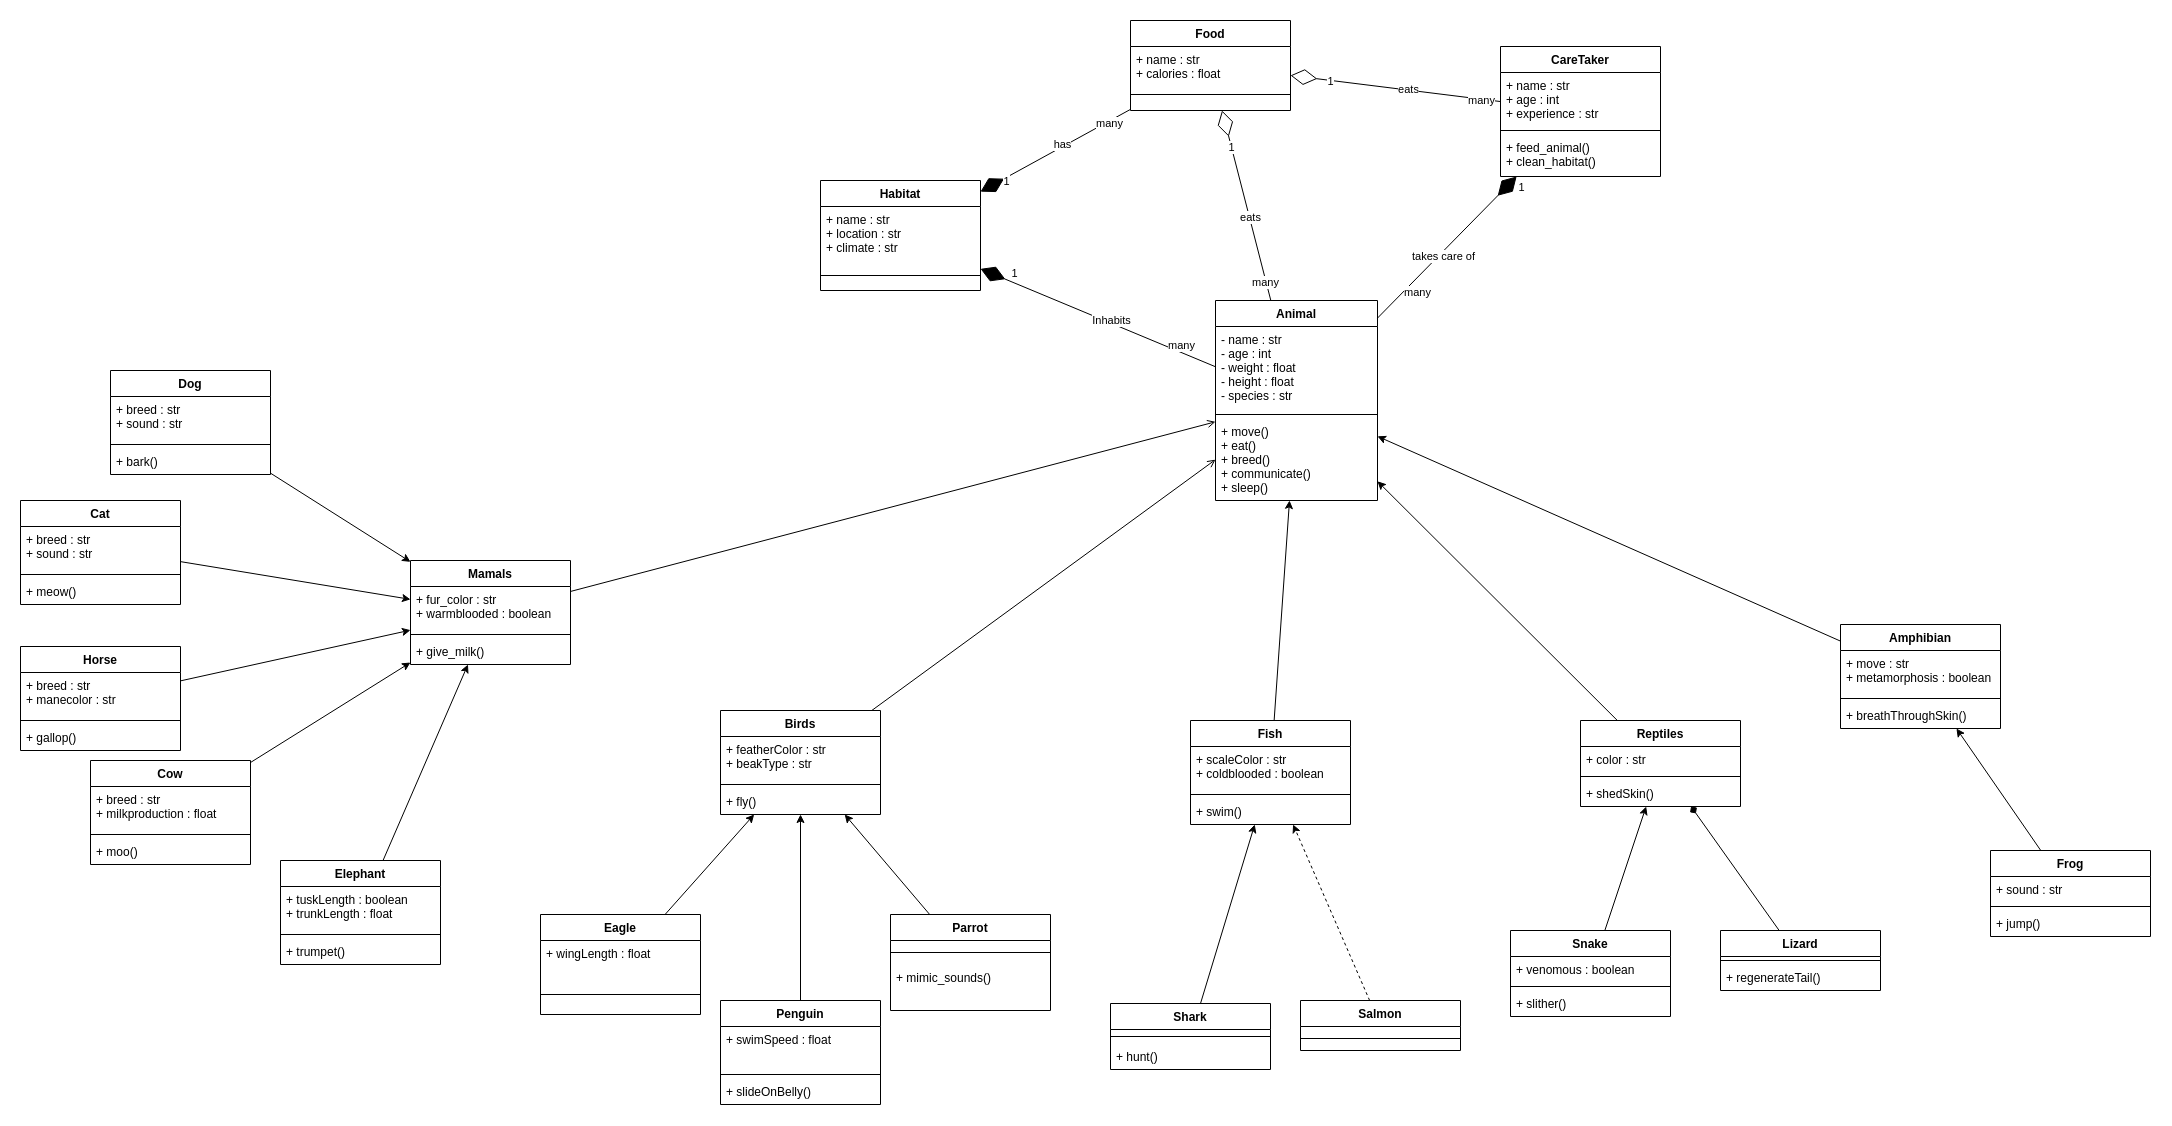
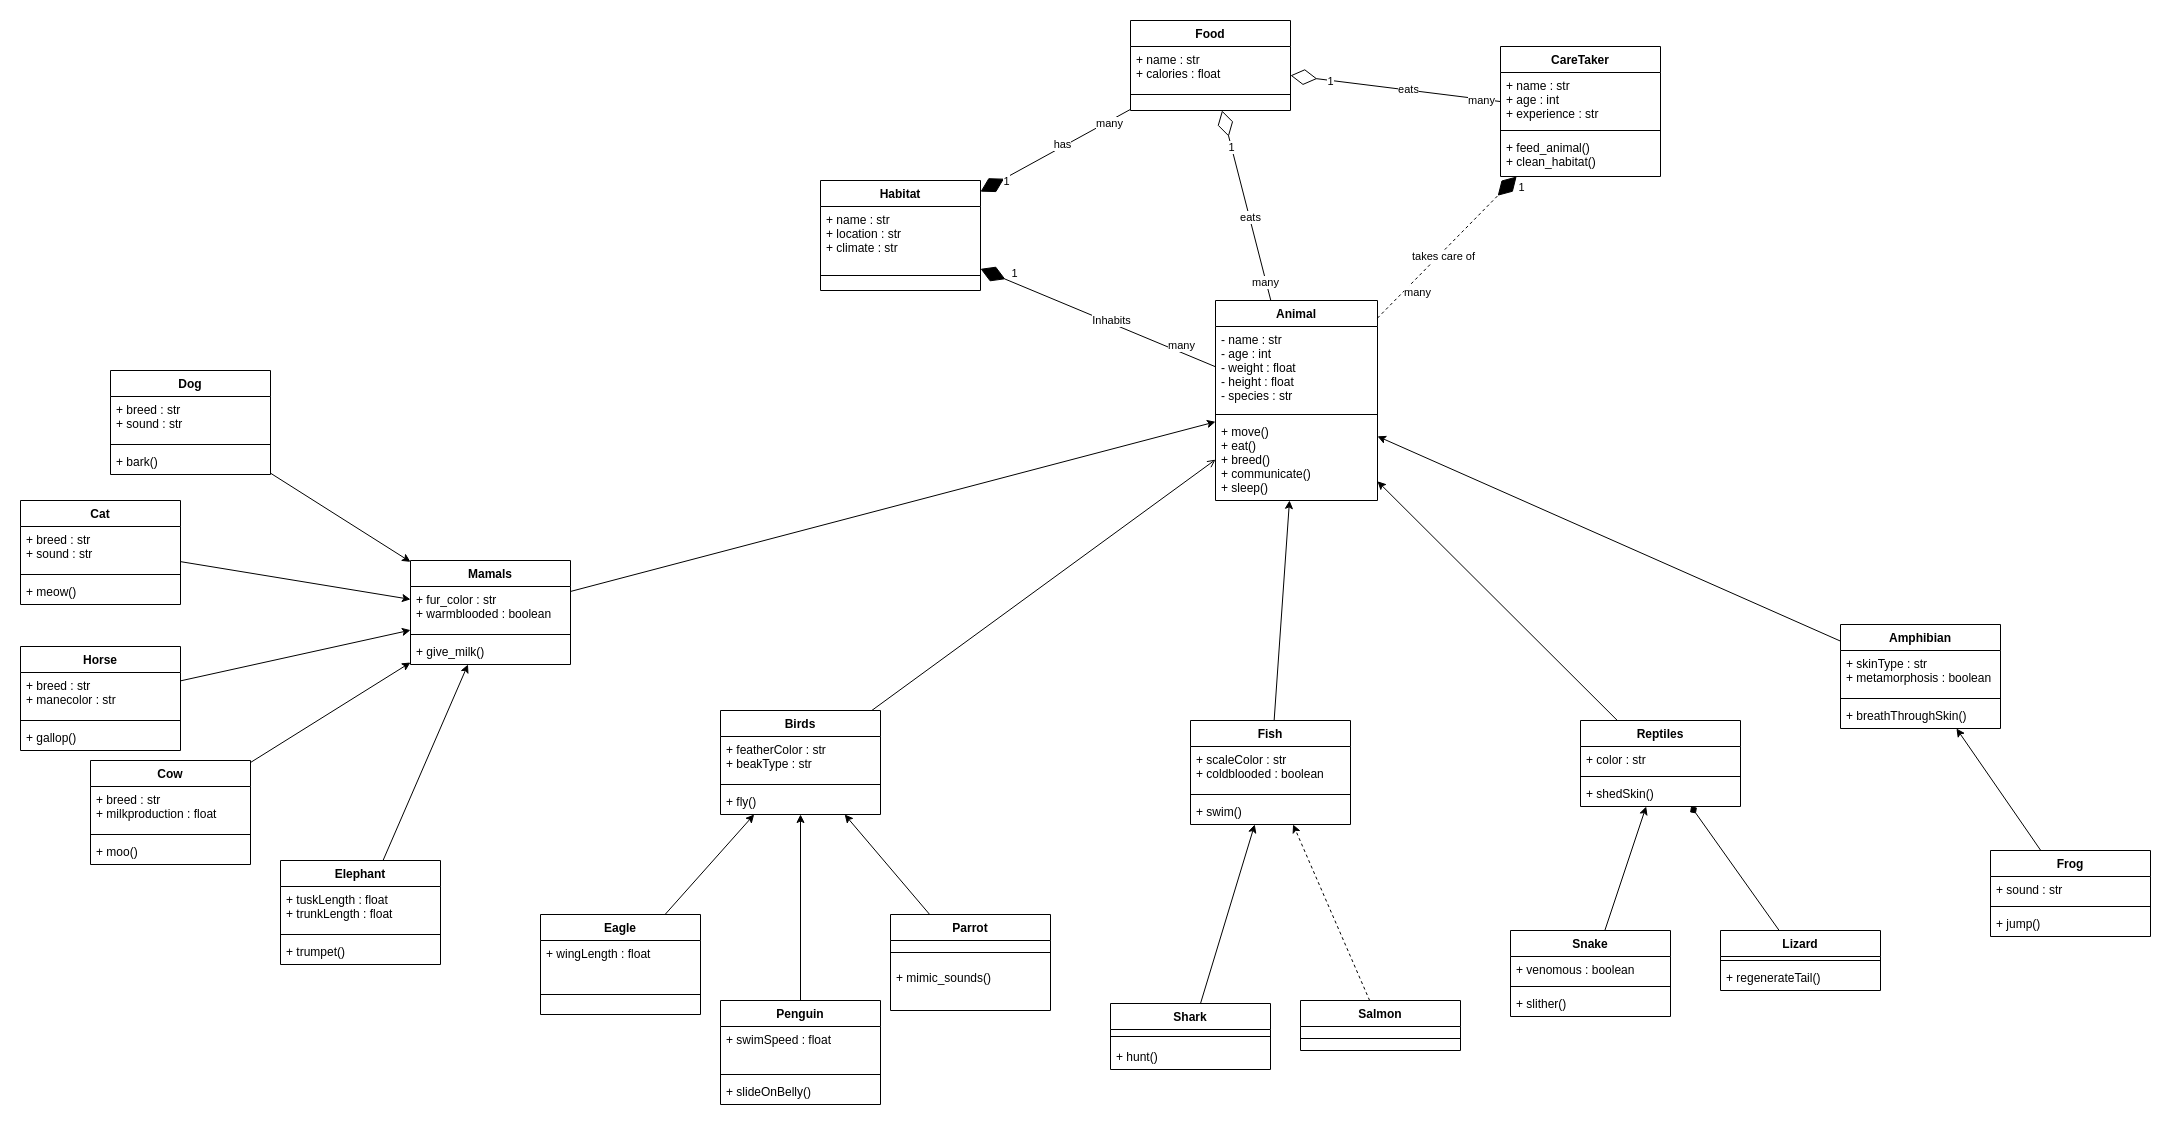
(1408, 287) -> (1408, 287)
(1209, 423) -> (1207, 424)
(1880, 664) -> (1892, 664)
(352, 900) -> (345, 900)
